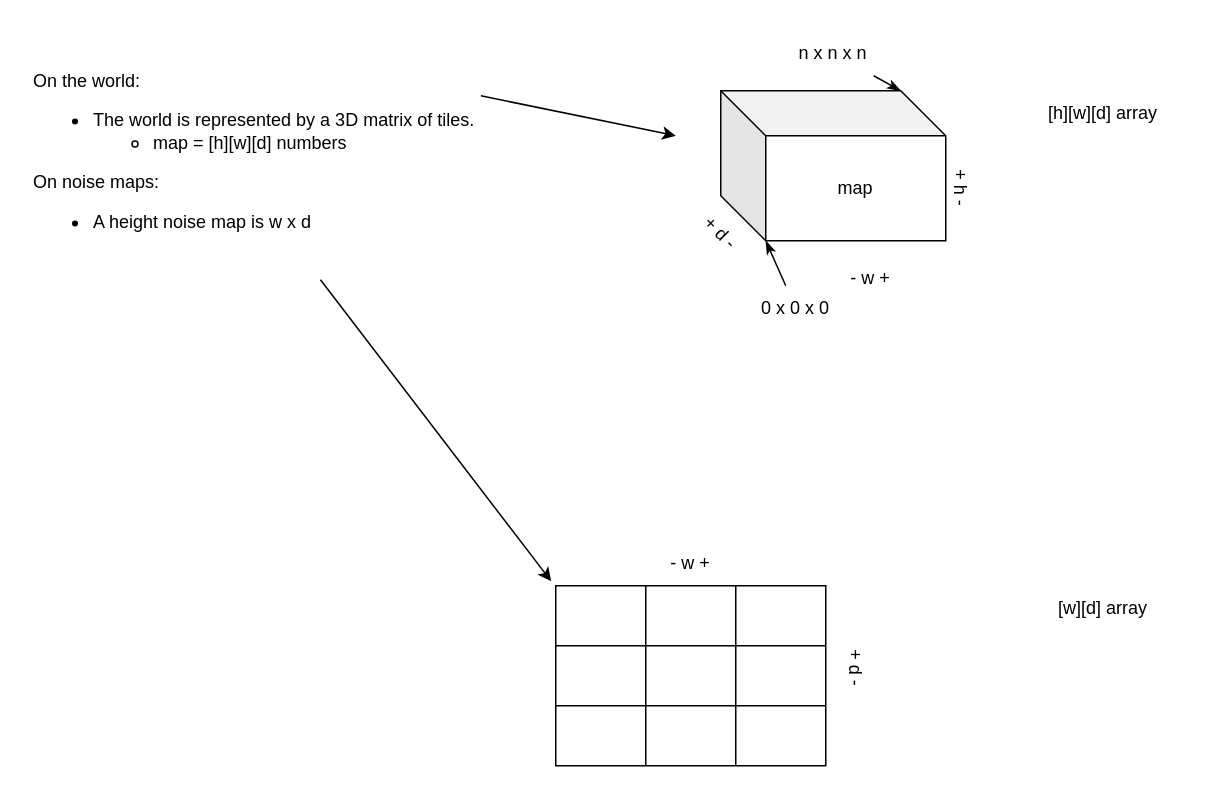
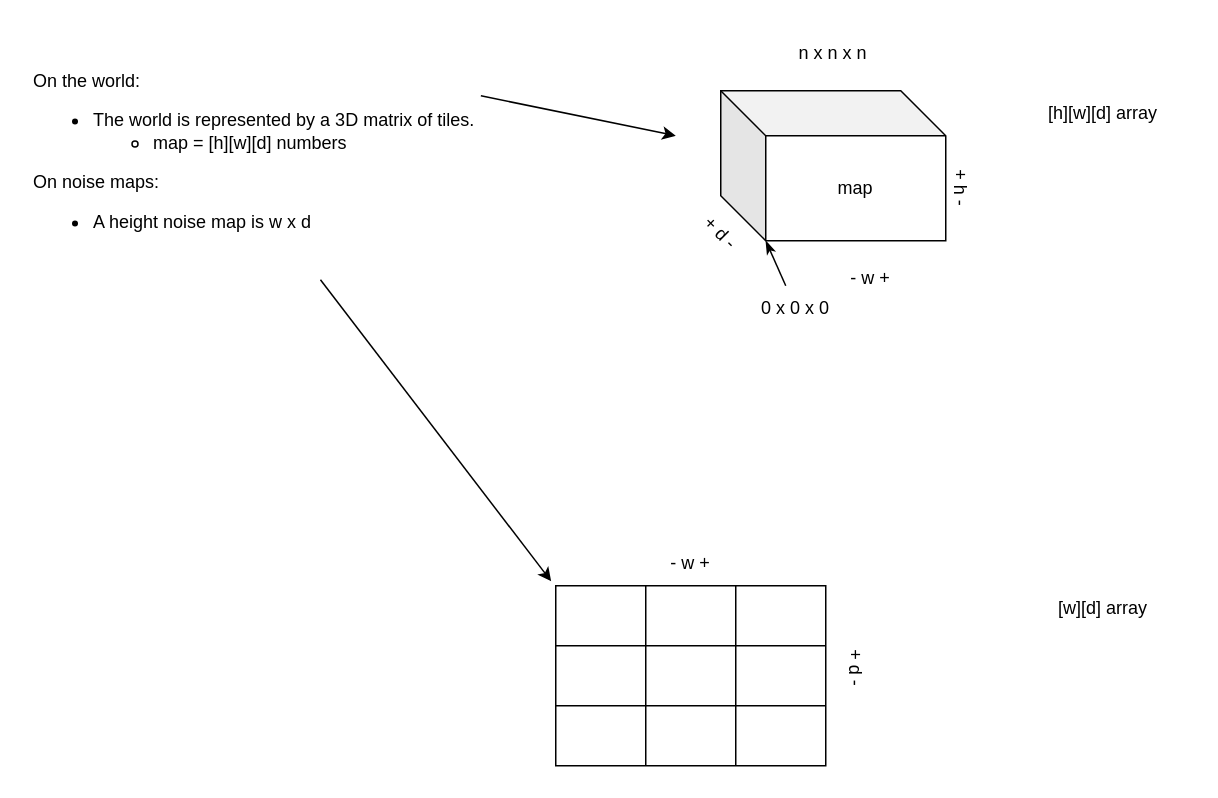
(883, 81) -> none
